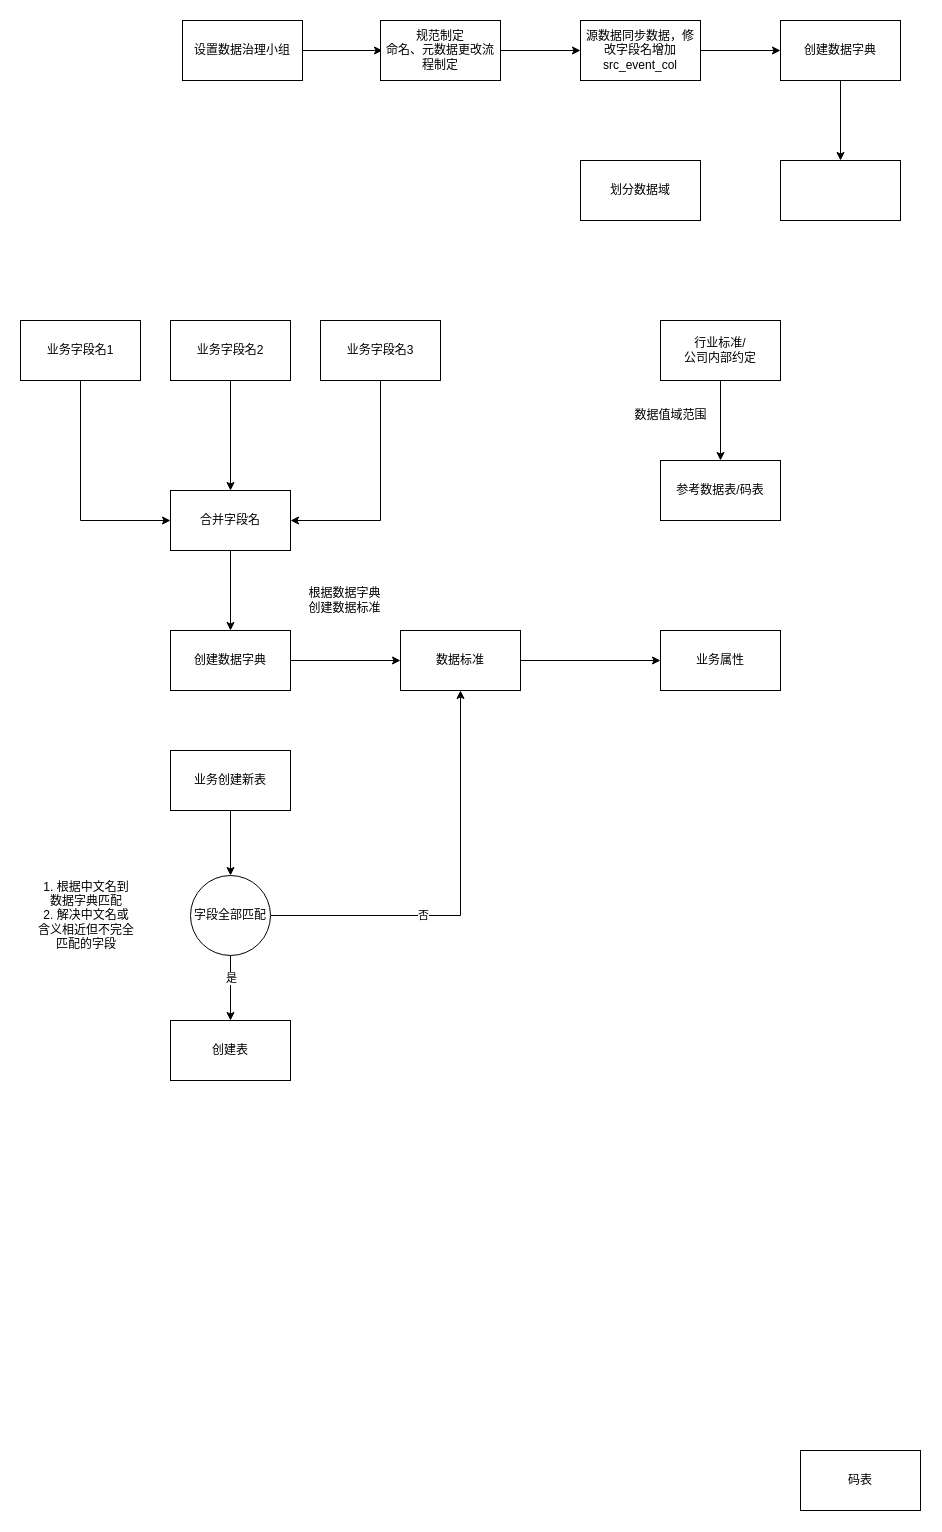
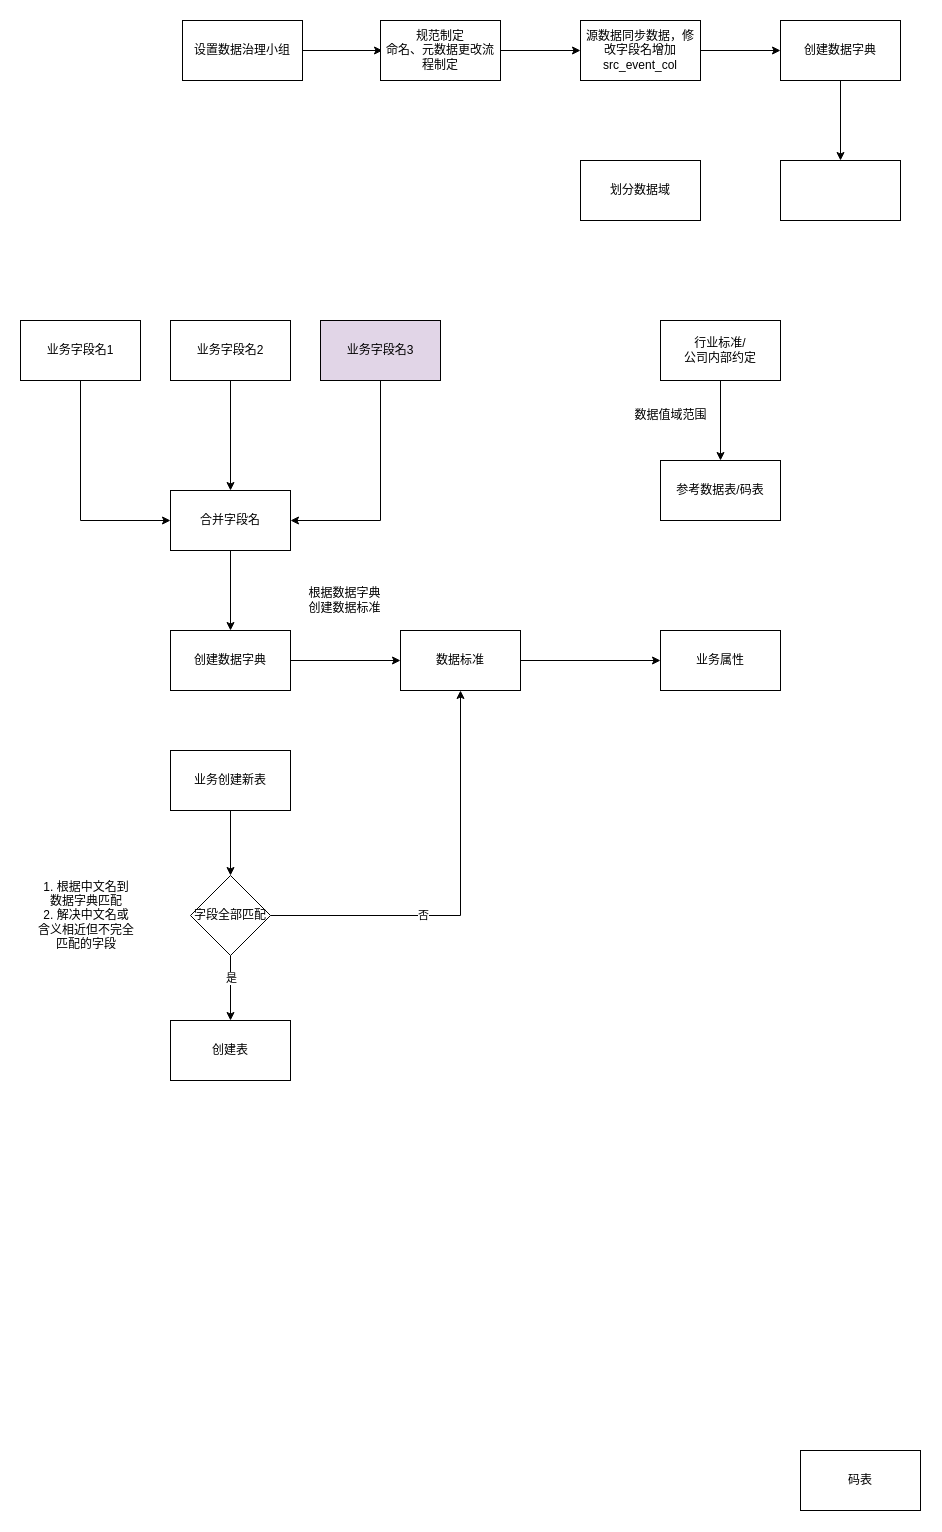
(381, 351) -> (381, 351)
(231, 916) -> (231, 916)
